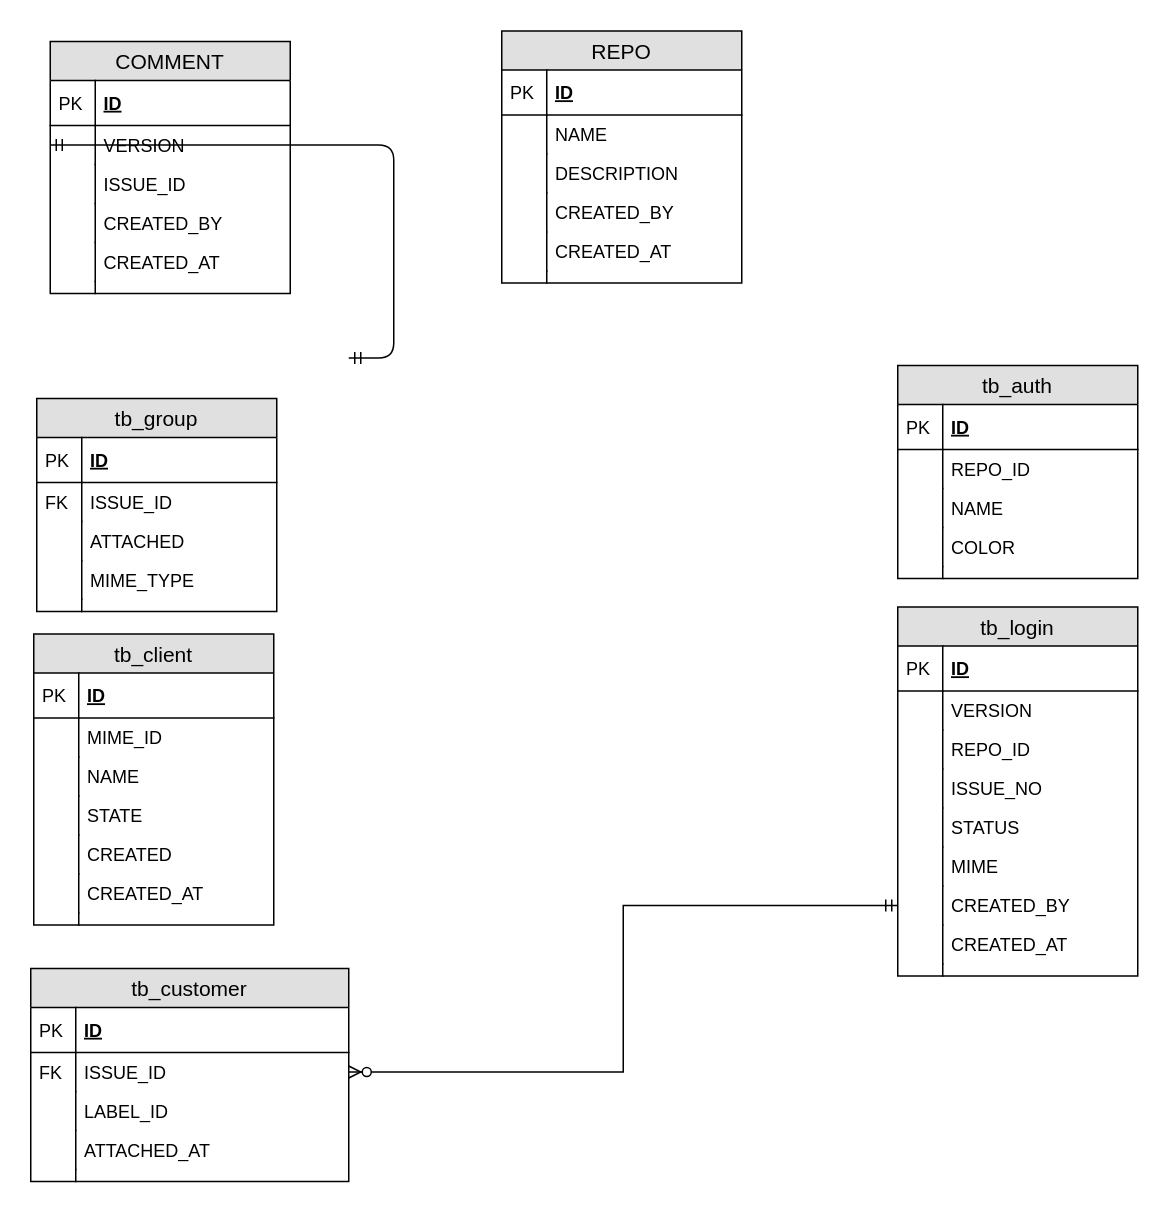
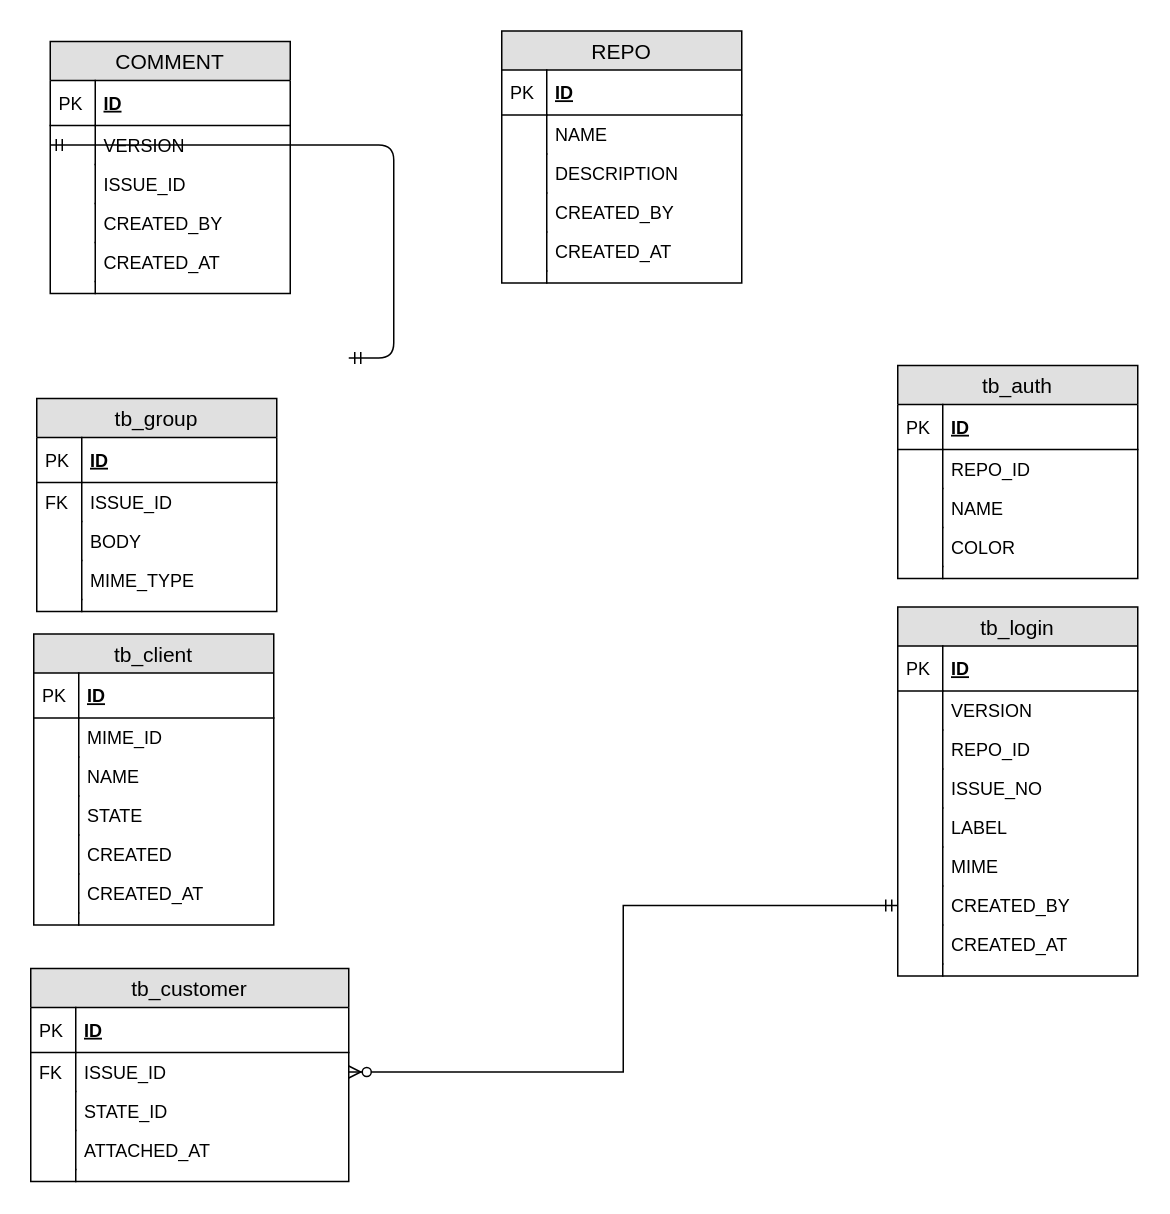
(130, 542) -> (110, 542)
(981, 828) -> (976, 828)
(124, 1112) -> (124, 1112)
